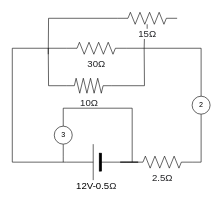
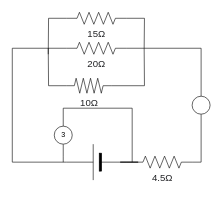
(147, 18) -> (96, 18)
(97, 63) -> (97, 63)
(201, 105) -> none
(163, 177) -> (163, 177)
(96, 186) -> none
